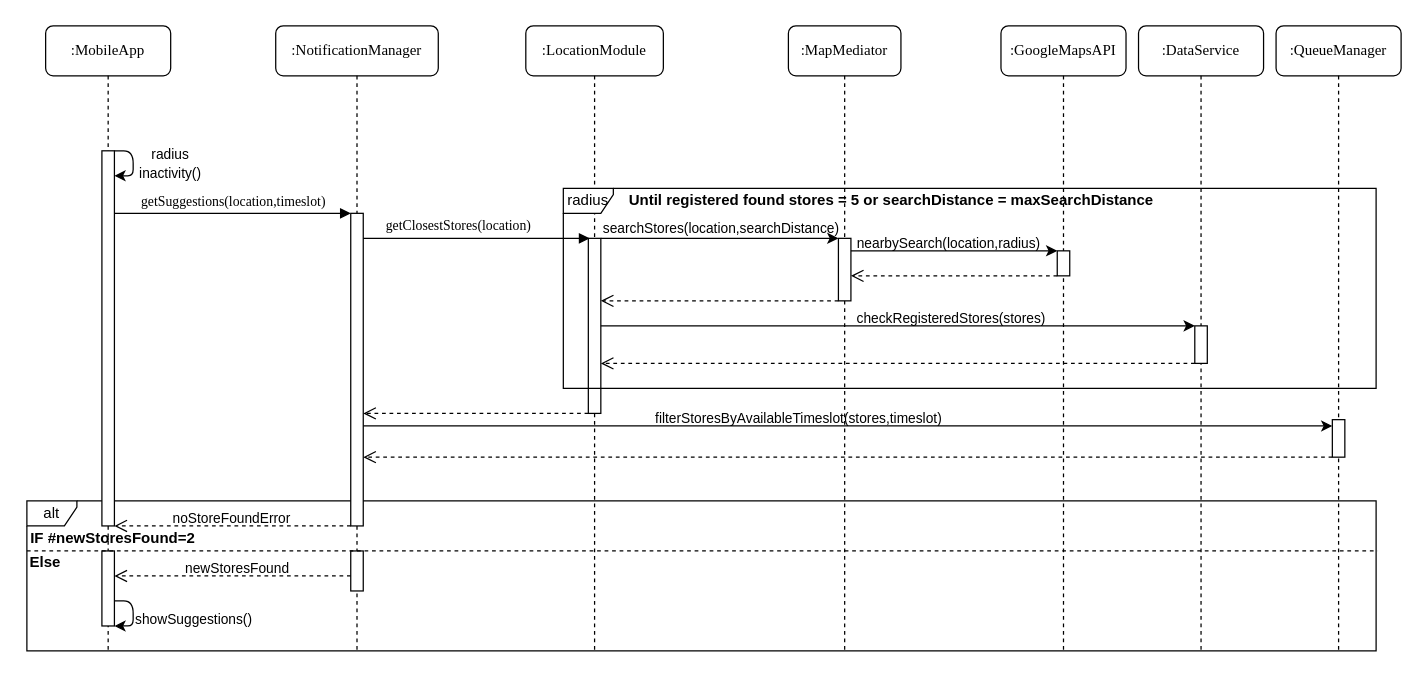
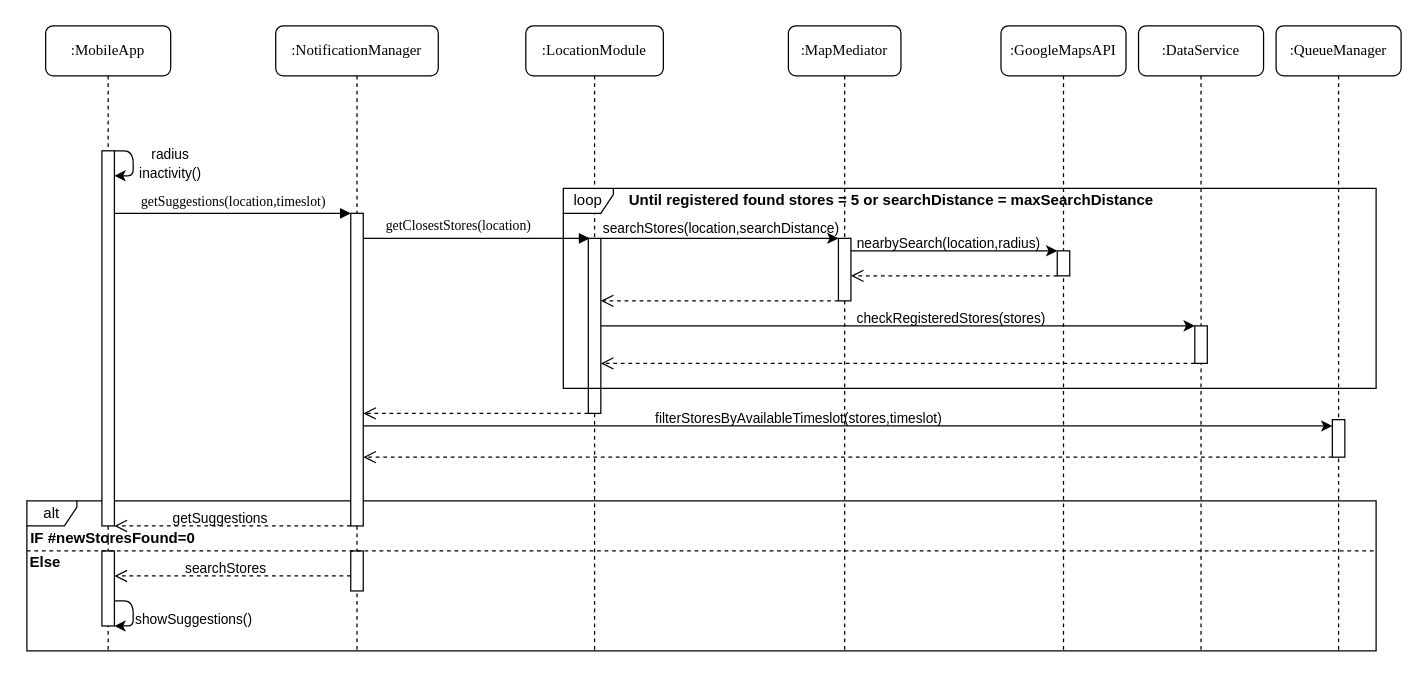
(588, 201) -> (588, 201)
(245, 518) -> (230, 518)
(113, 538) -> (113, 538)
(241, 577) -> (236, 568)
